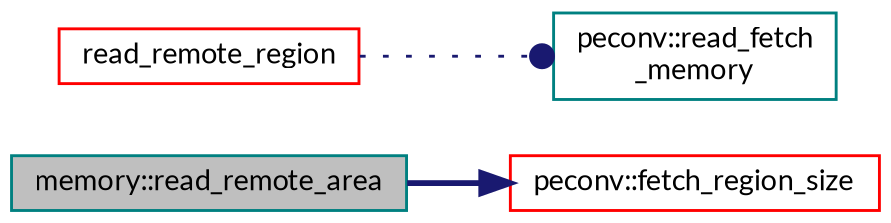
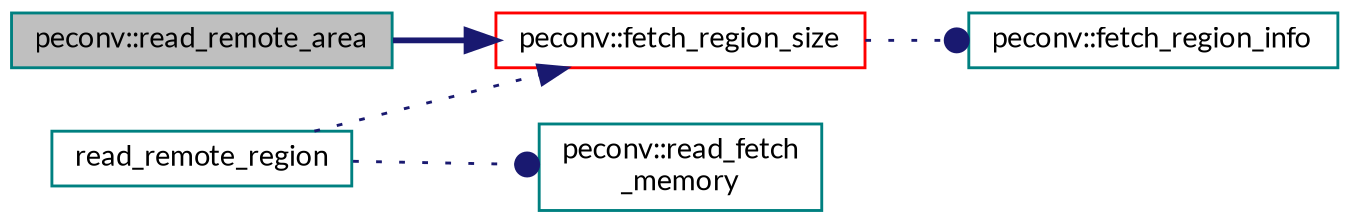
none -> (1153, 40)
(209, 56) -> (202, 159)
none -> (427, 103)
(209, 183) -> (202, 40)
